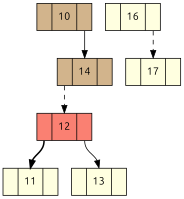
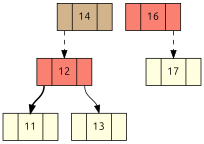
(64, 17) -> none
(133, 17) -> (153, 17)
